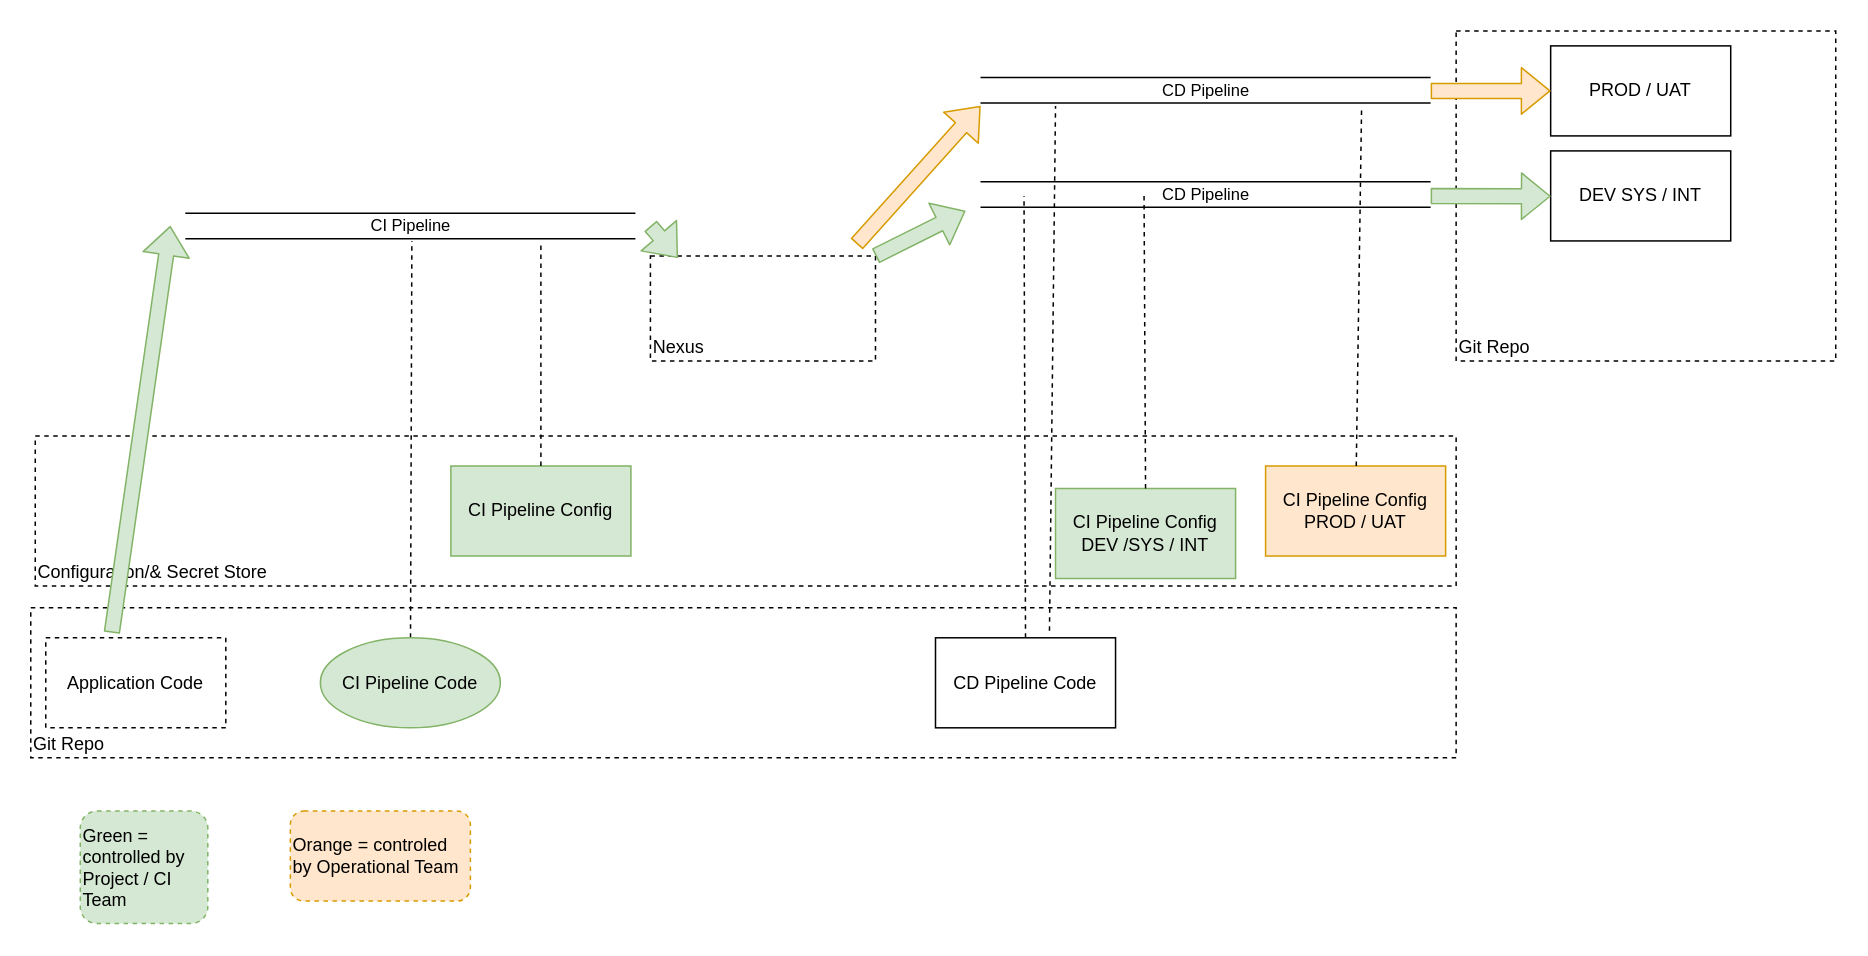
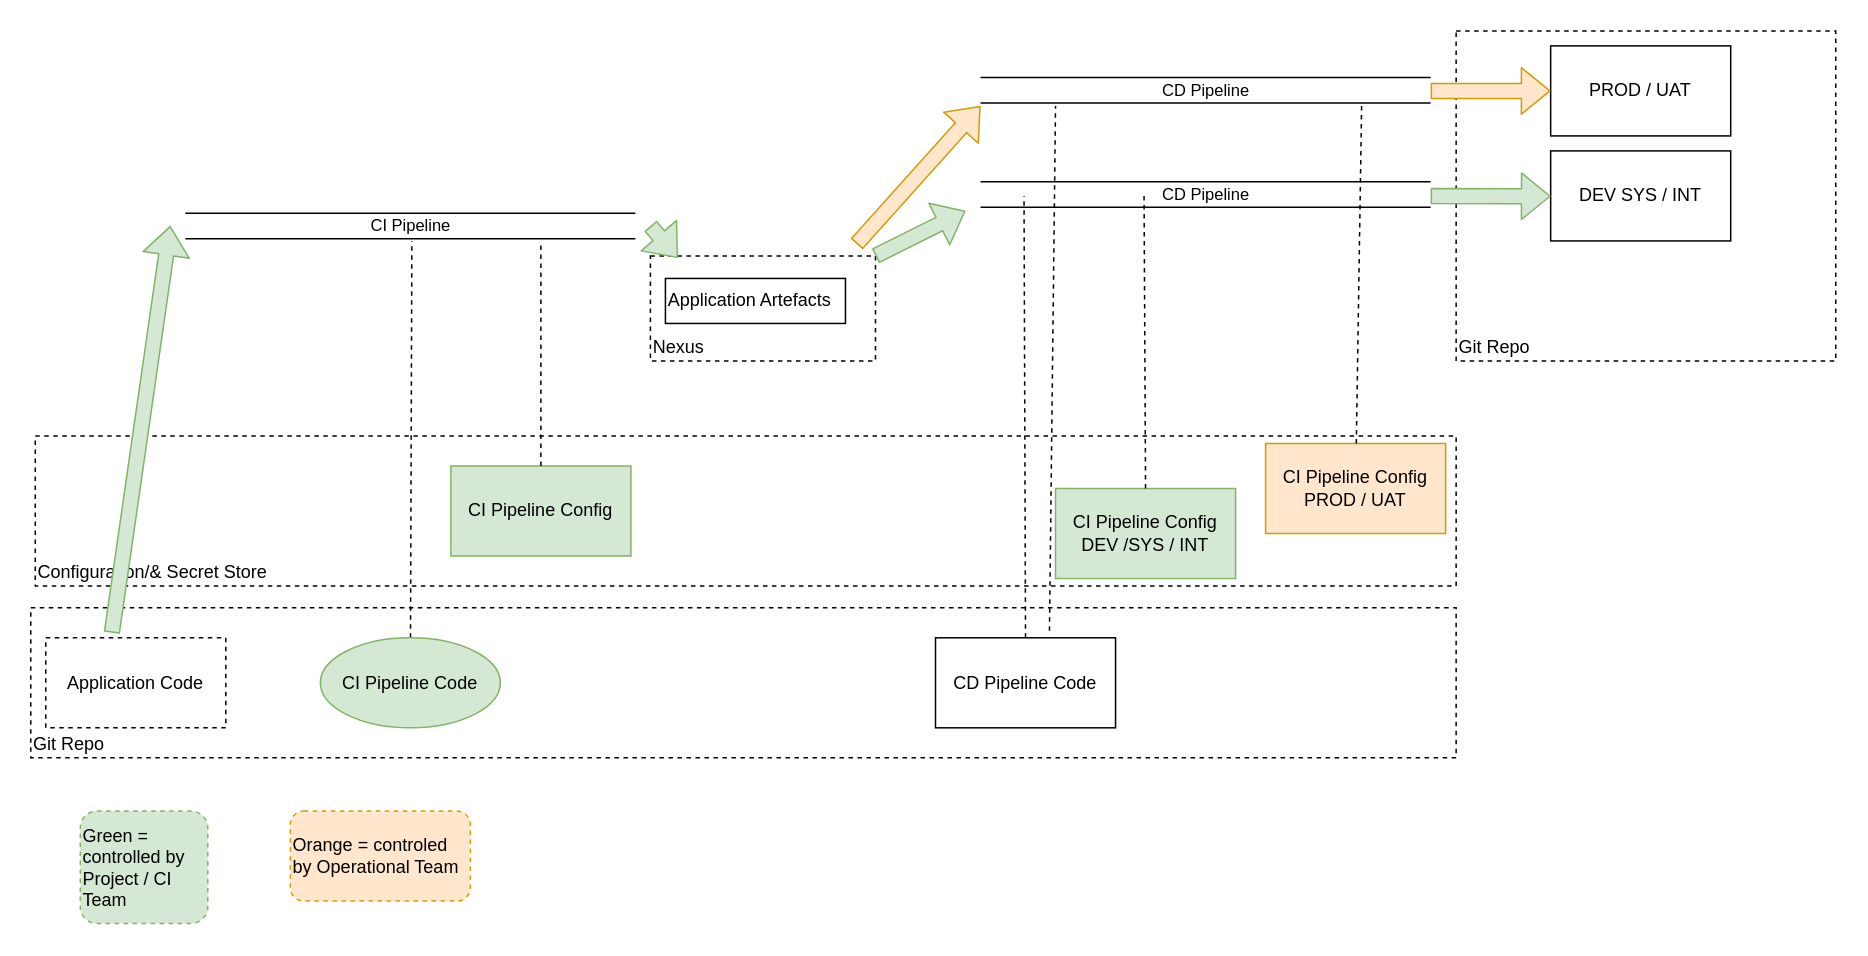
none -> (755, 301)
(1355, 511) -> (1355, 488)
